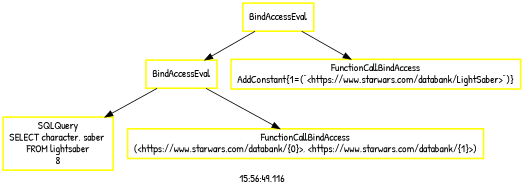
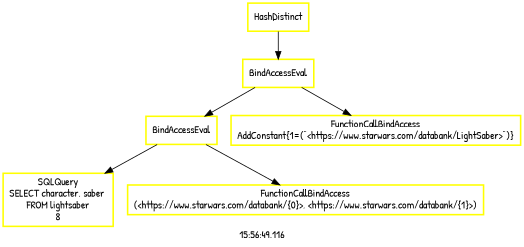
none -> (278, 17)
